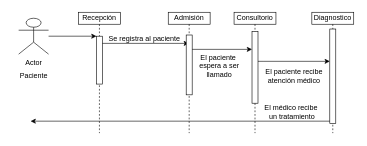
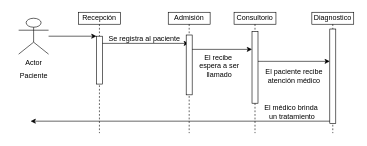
(220, 66) -> (220, 66)
(292, 113) -> (292, 113)
